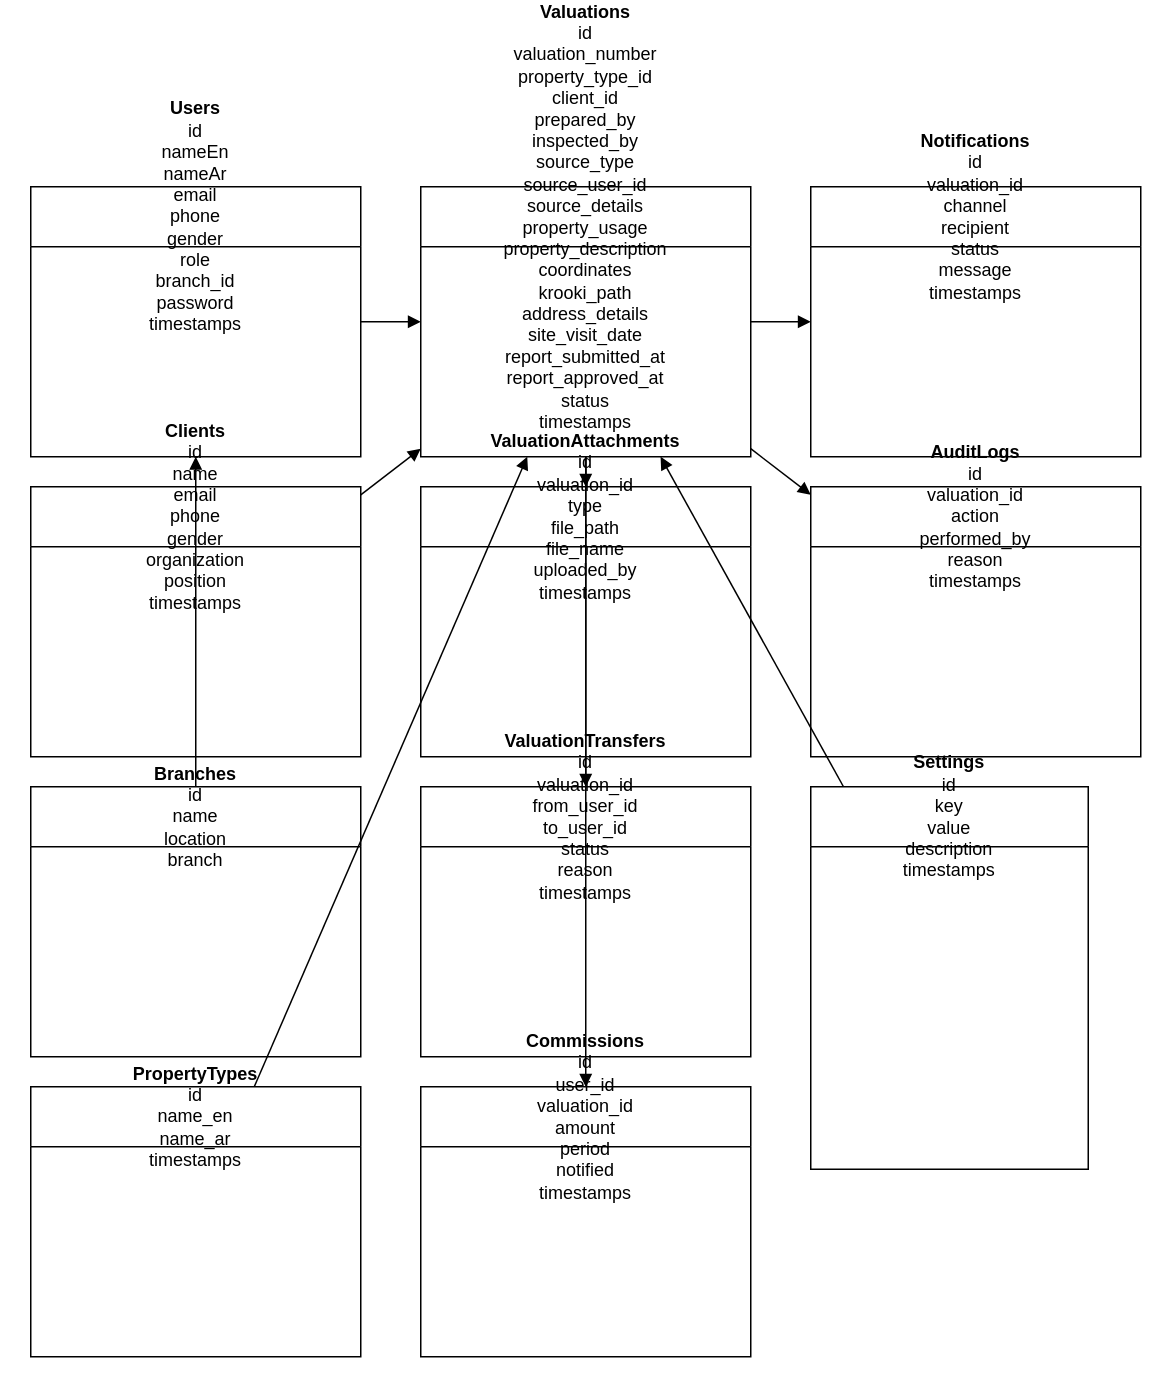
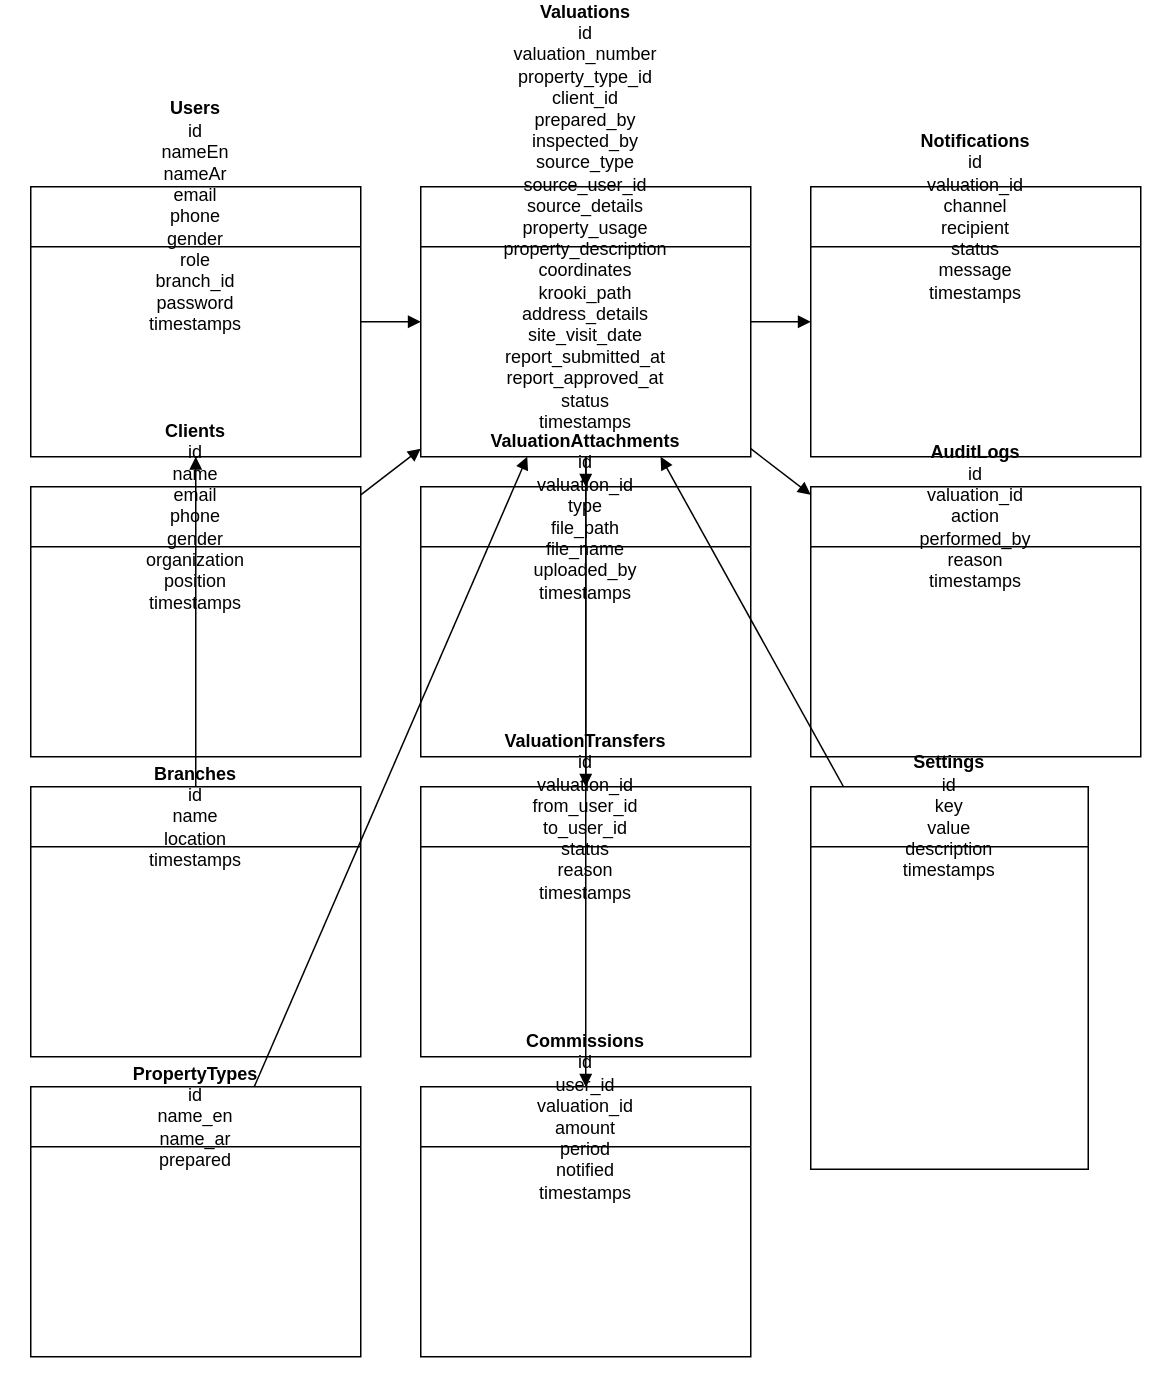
(196, 817) -> (196, 817)
(196, 1117) -> (196, 1117)
